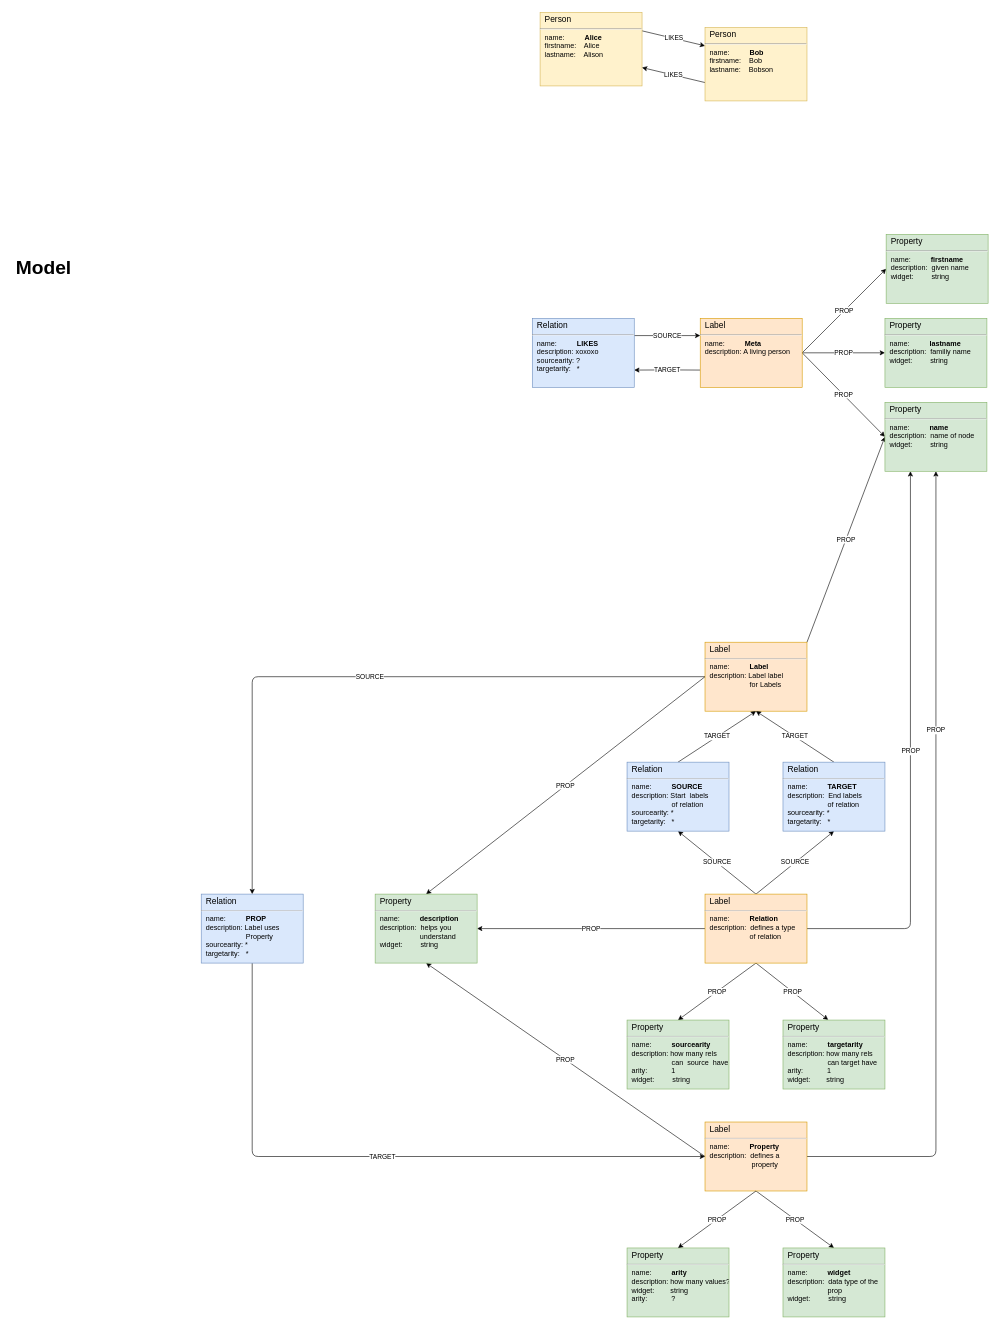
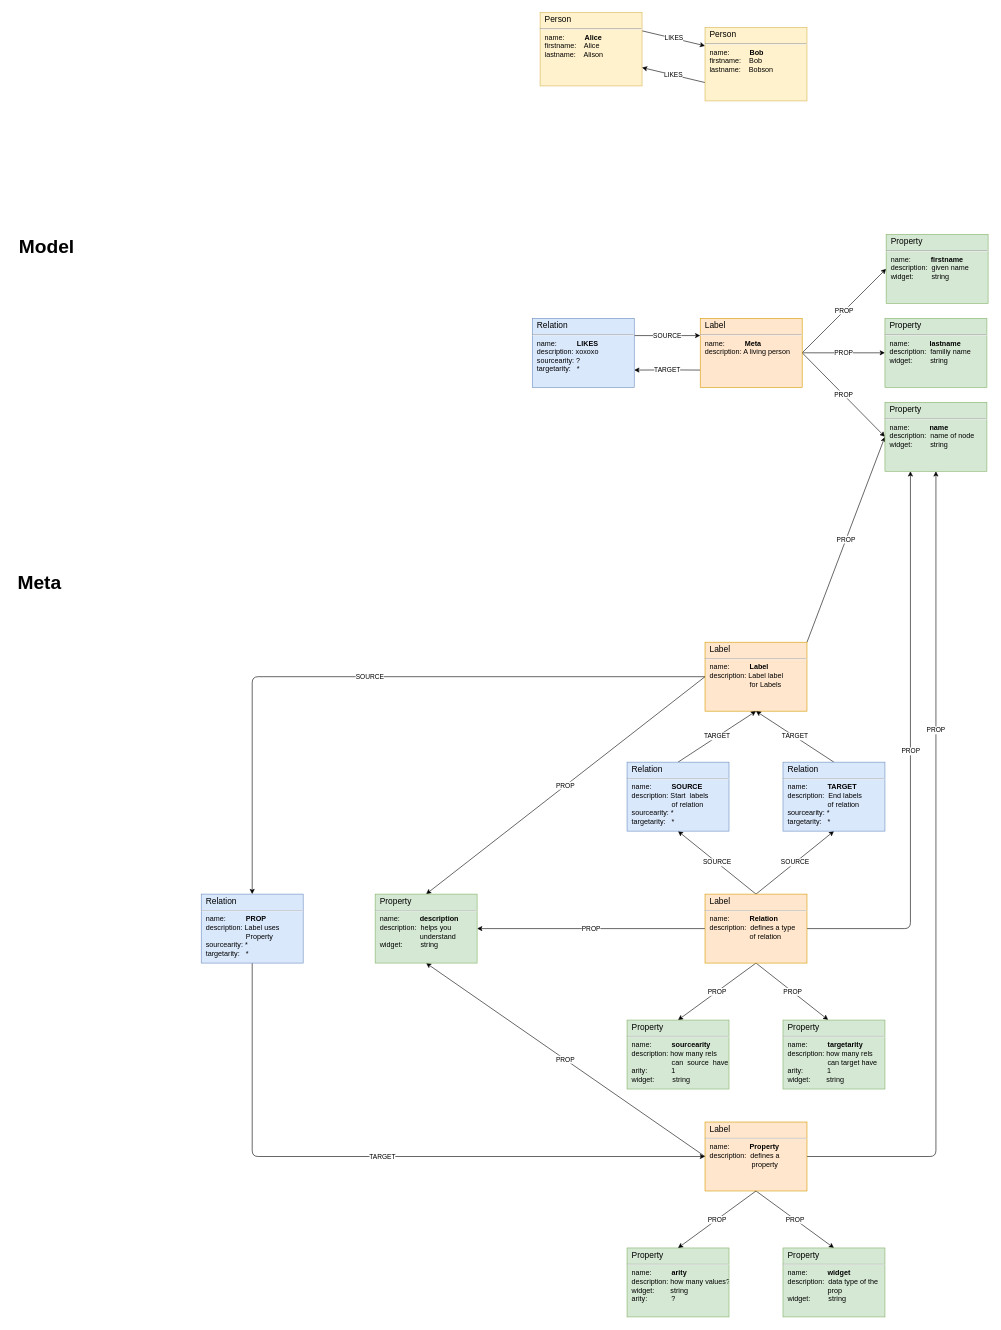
(44, 267) -> (47, 246)
none -> (39, 582)
